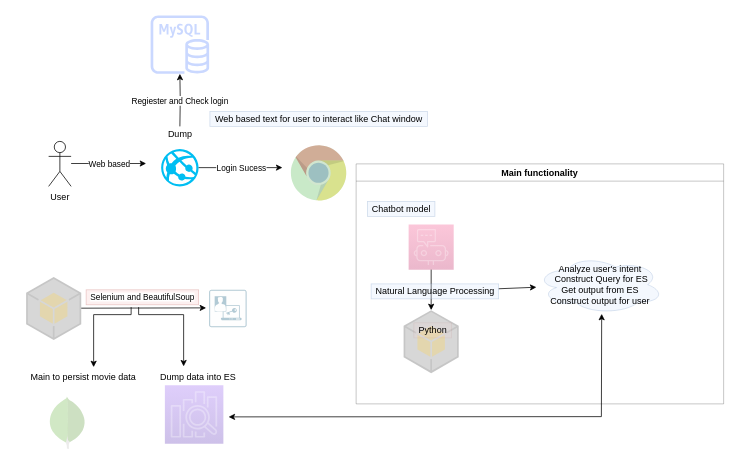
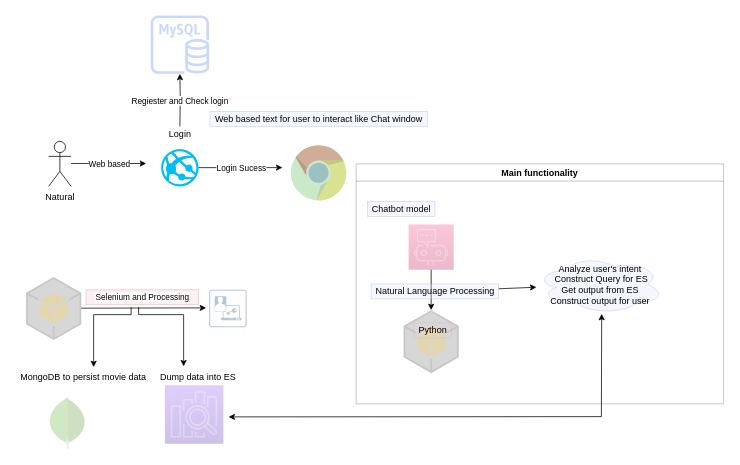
(180, 134) -> (180, 134)
(60, 197) -> (60, 197)
(143, 297) -> (143, 297)
(83, 378) -> (83, 378)
